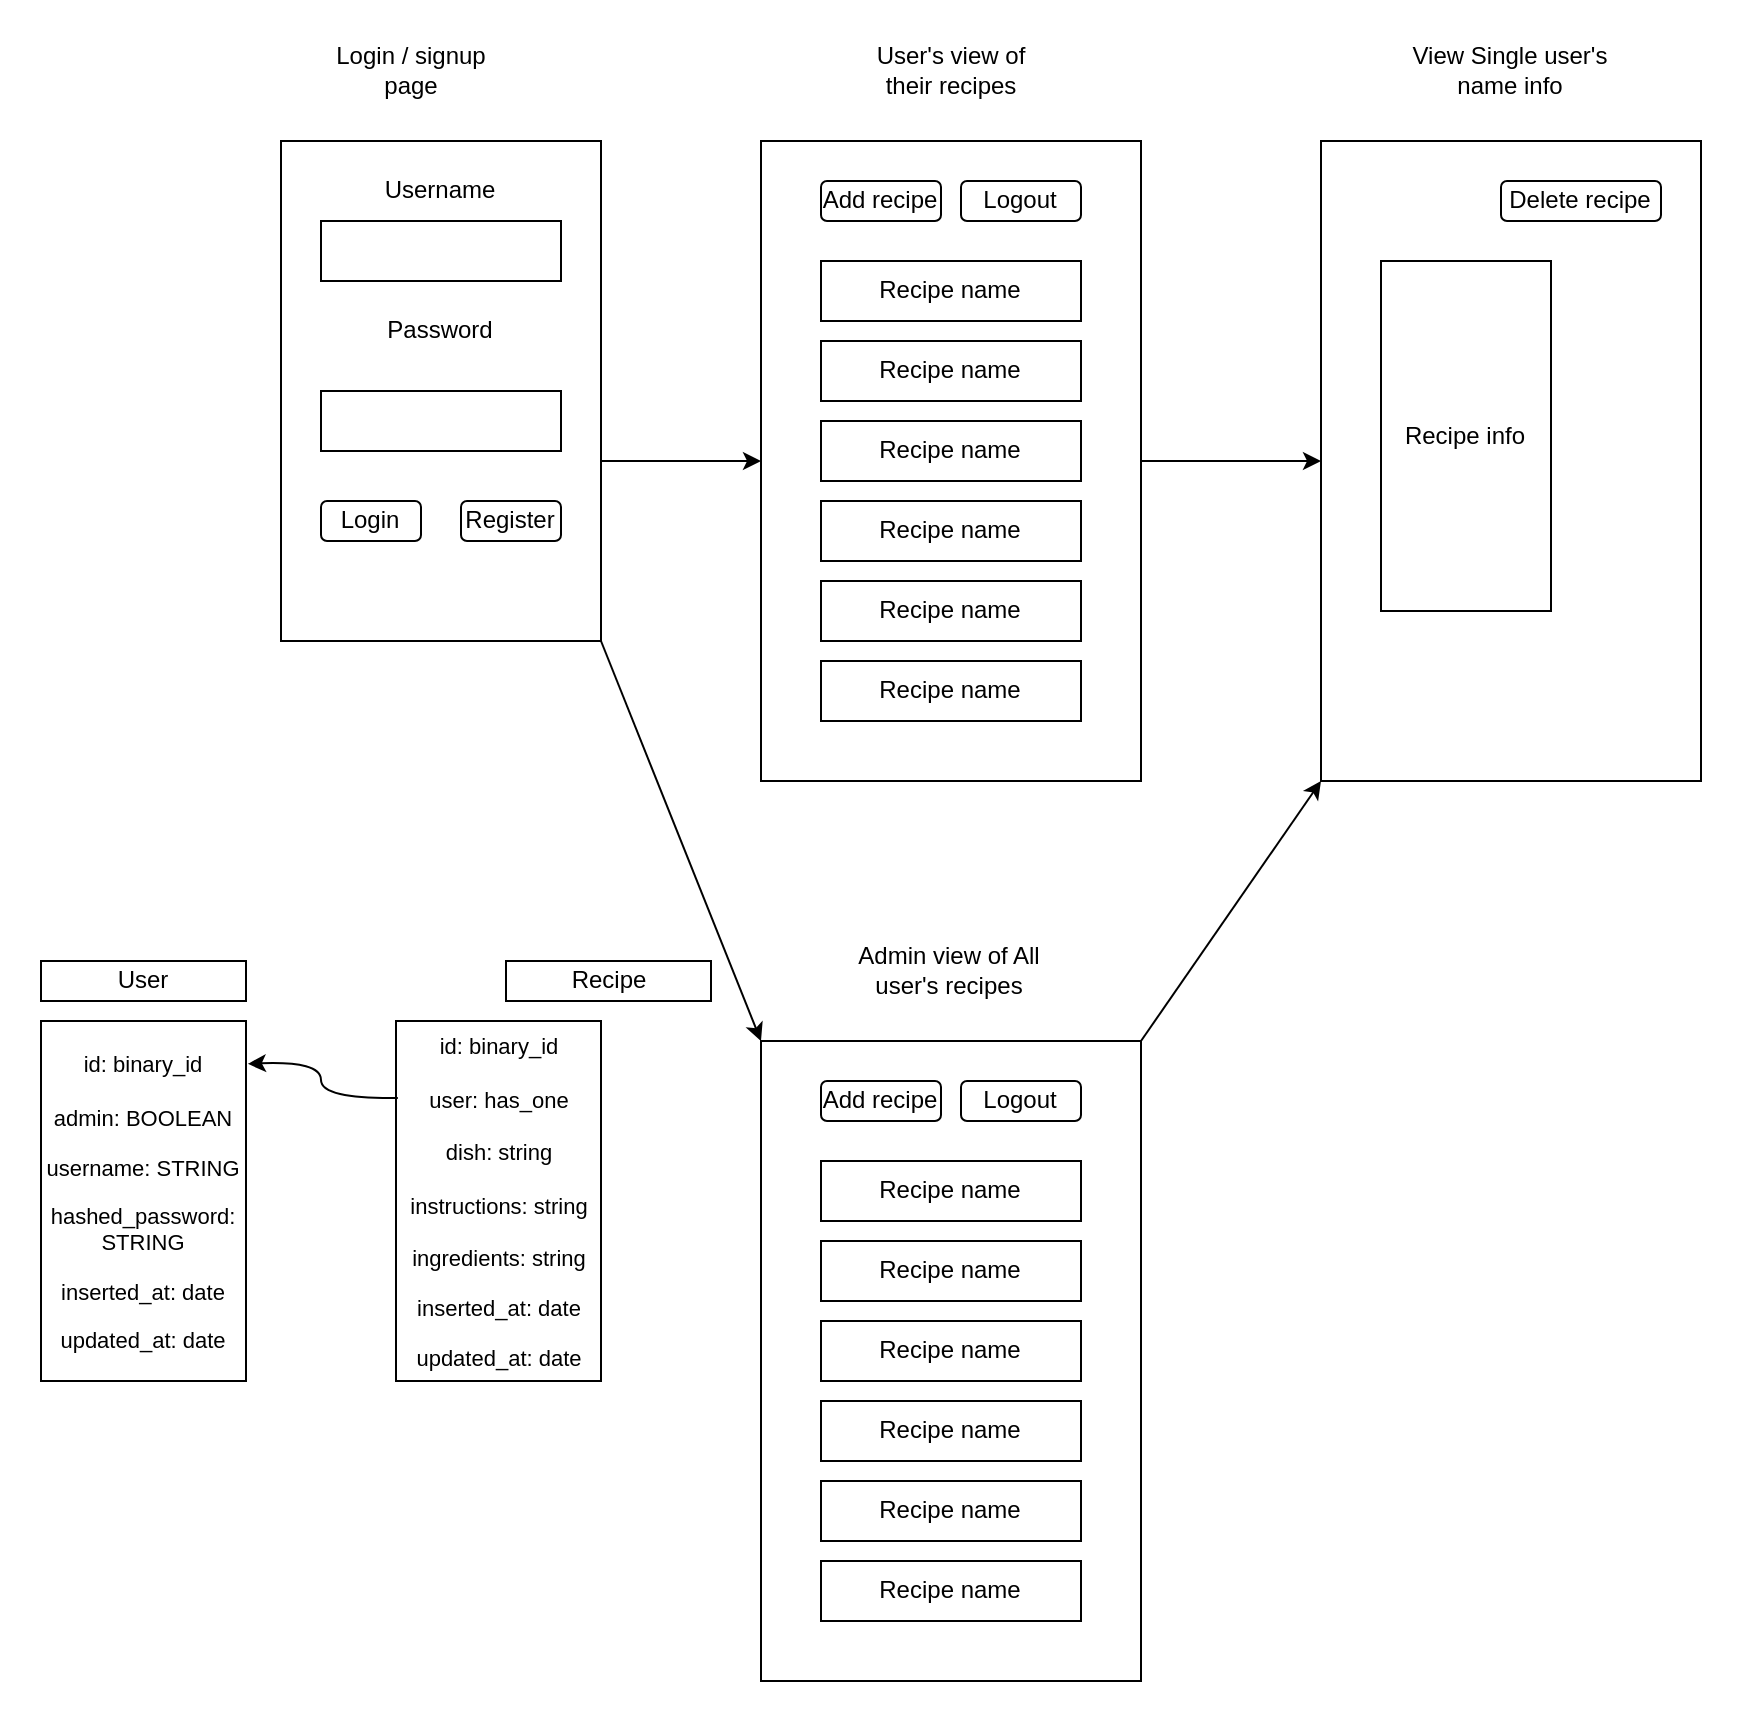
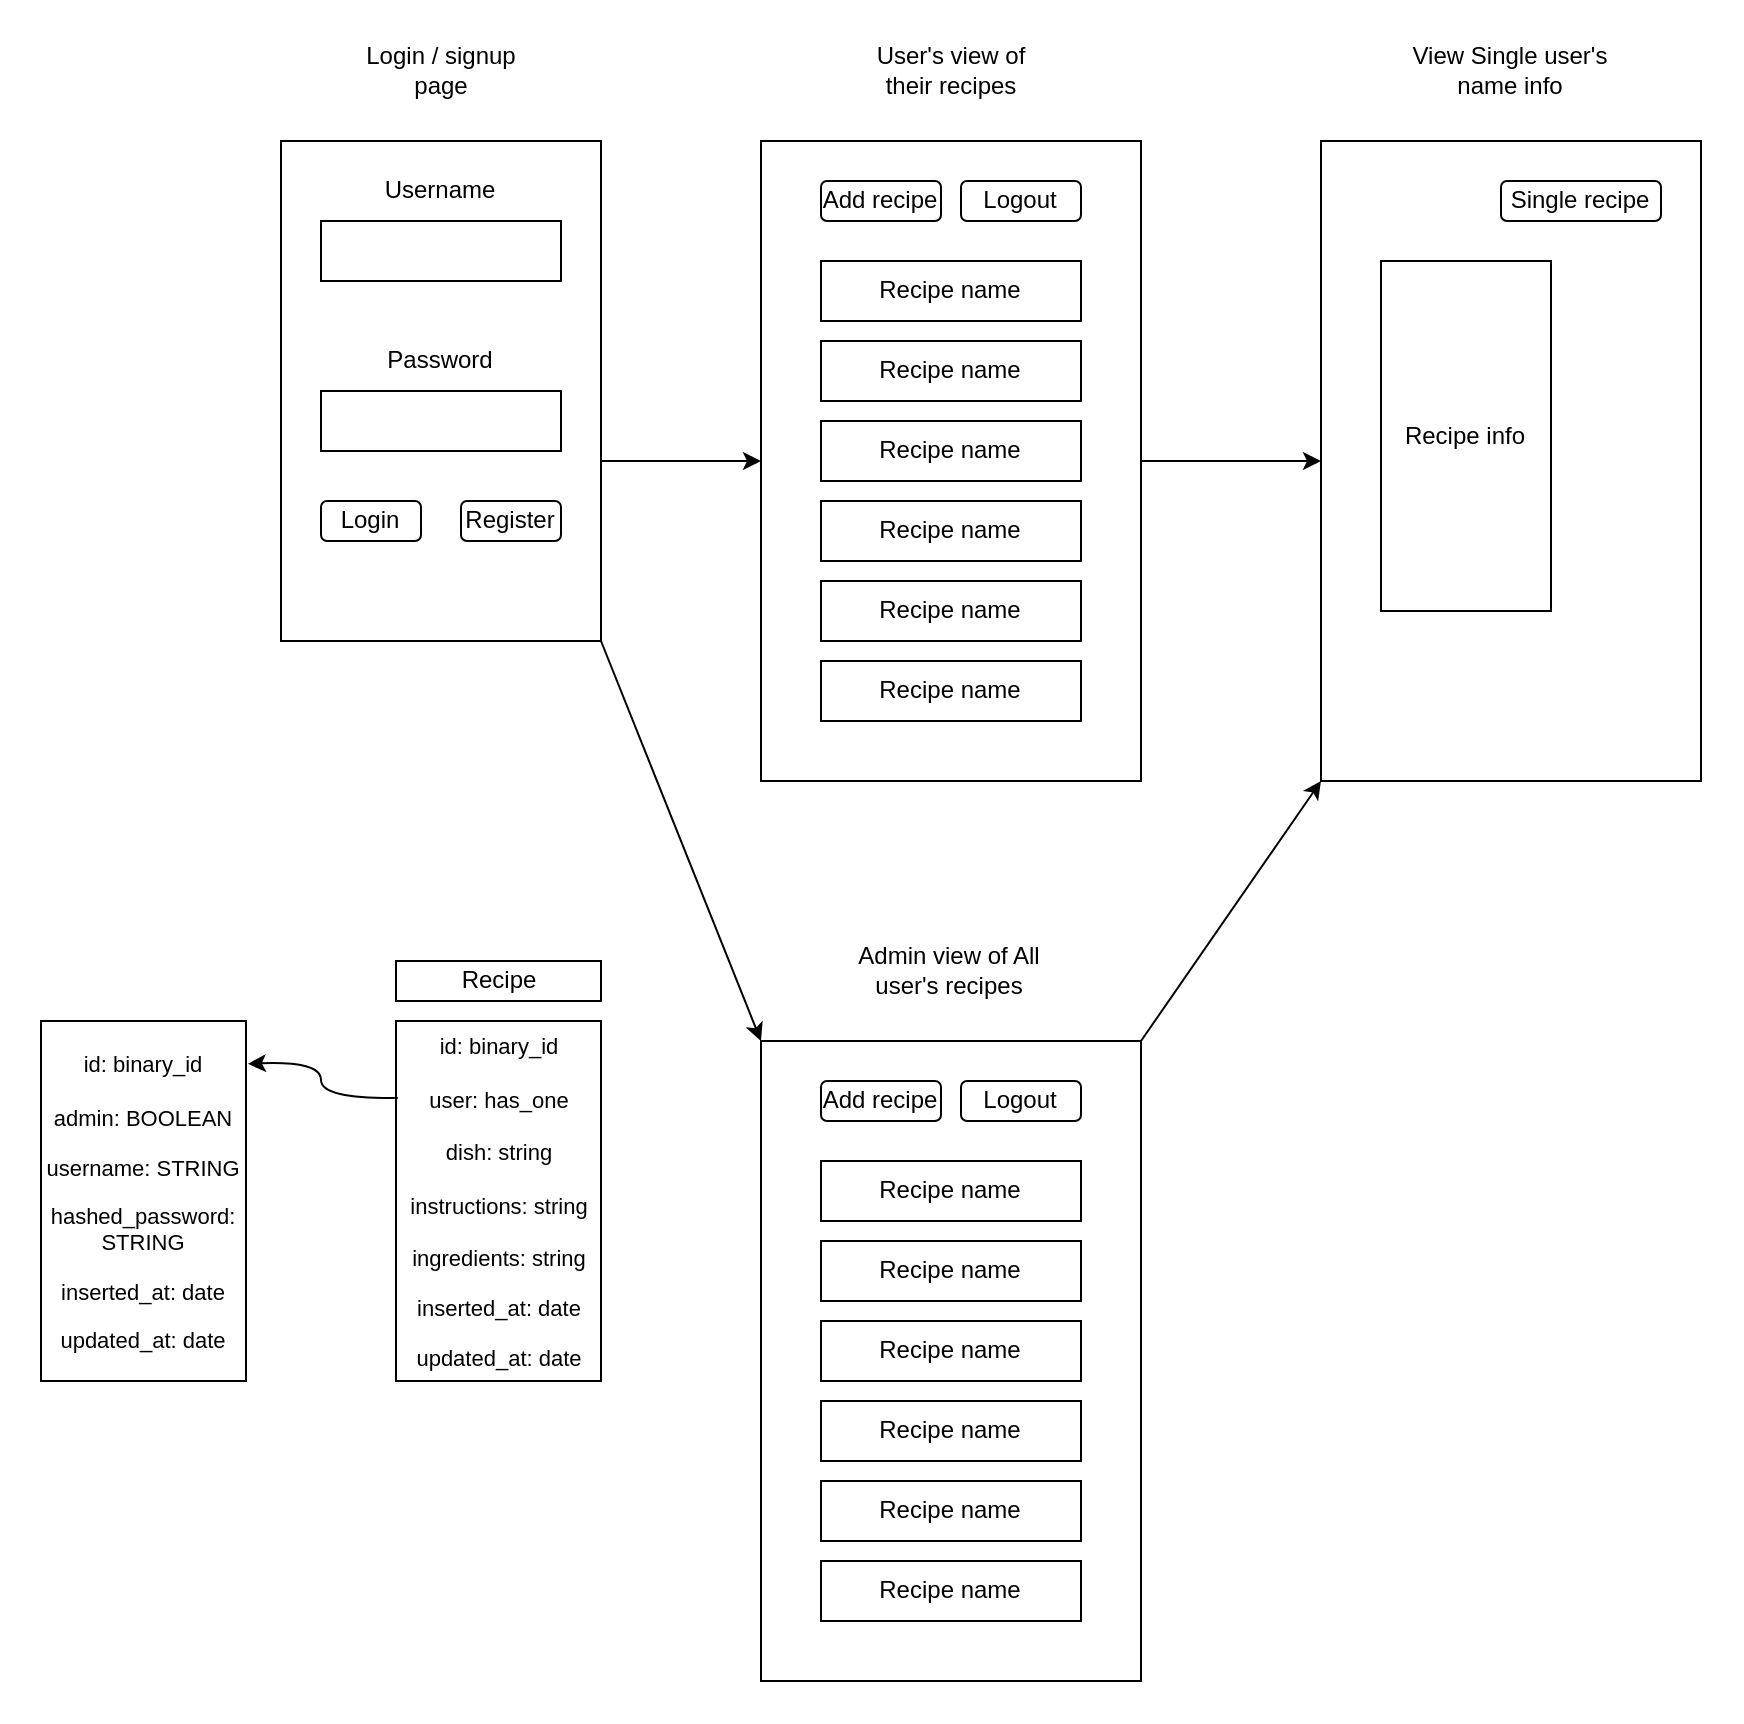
(411, 71) -> (441, 71)
(1581, 201) -> (1581, 201)
(441, 331) -> (441, 361)
(144, 981) -> none
(609, 981) -> (499, 981)
